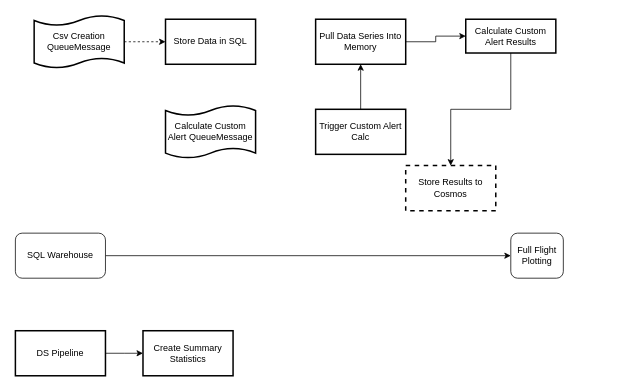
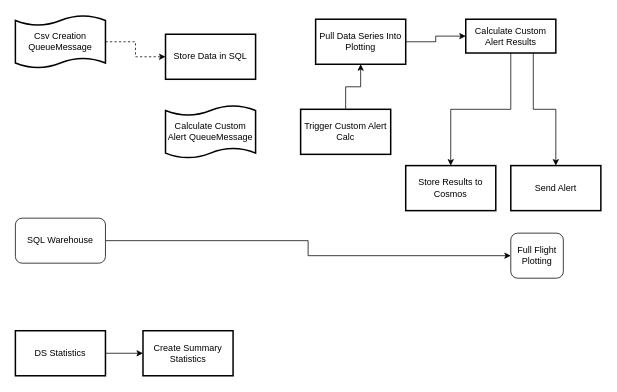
(79, 42) -> (60, 42)
(210, 42) -> (210, 57)
(360, 42) -> (360, 42)
none -> (541, 109)
(360, 132) -> (345, 132)
(450, 188) -> (450, 188)
none -> (555, 188)
(60, 255) -> (60, 240)
(60, 353) -> (60, 353)
